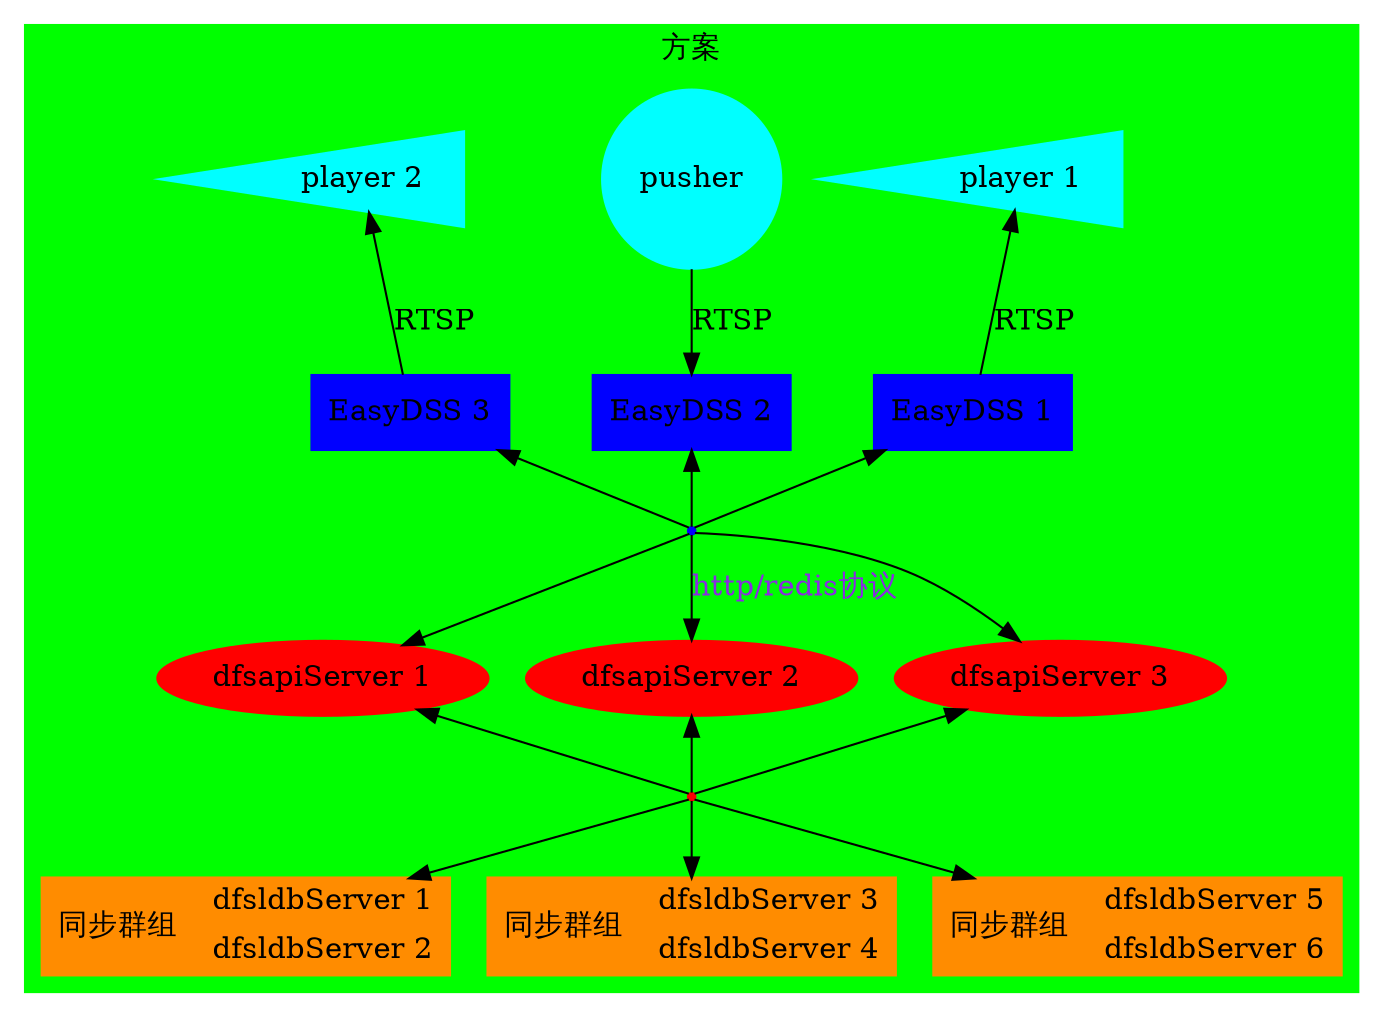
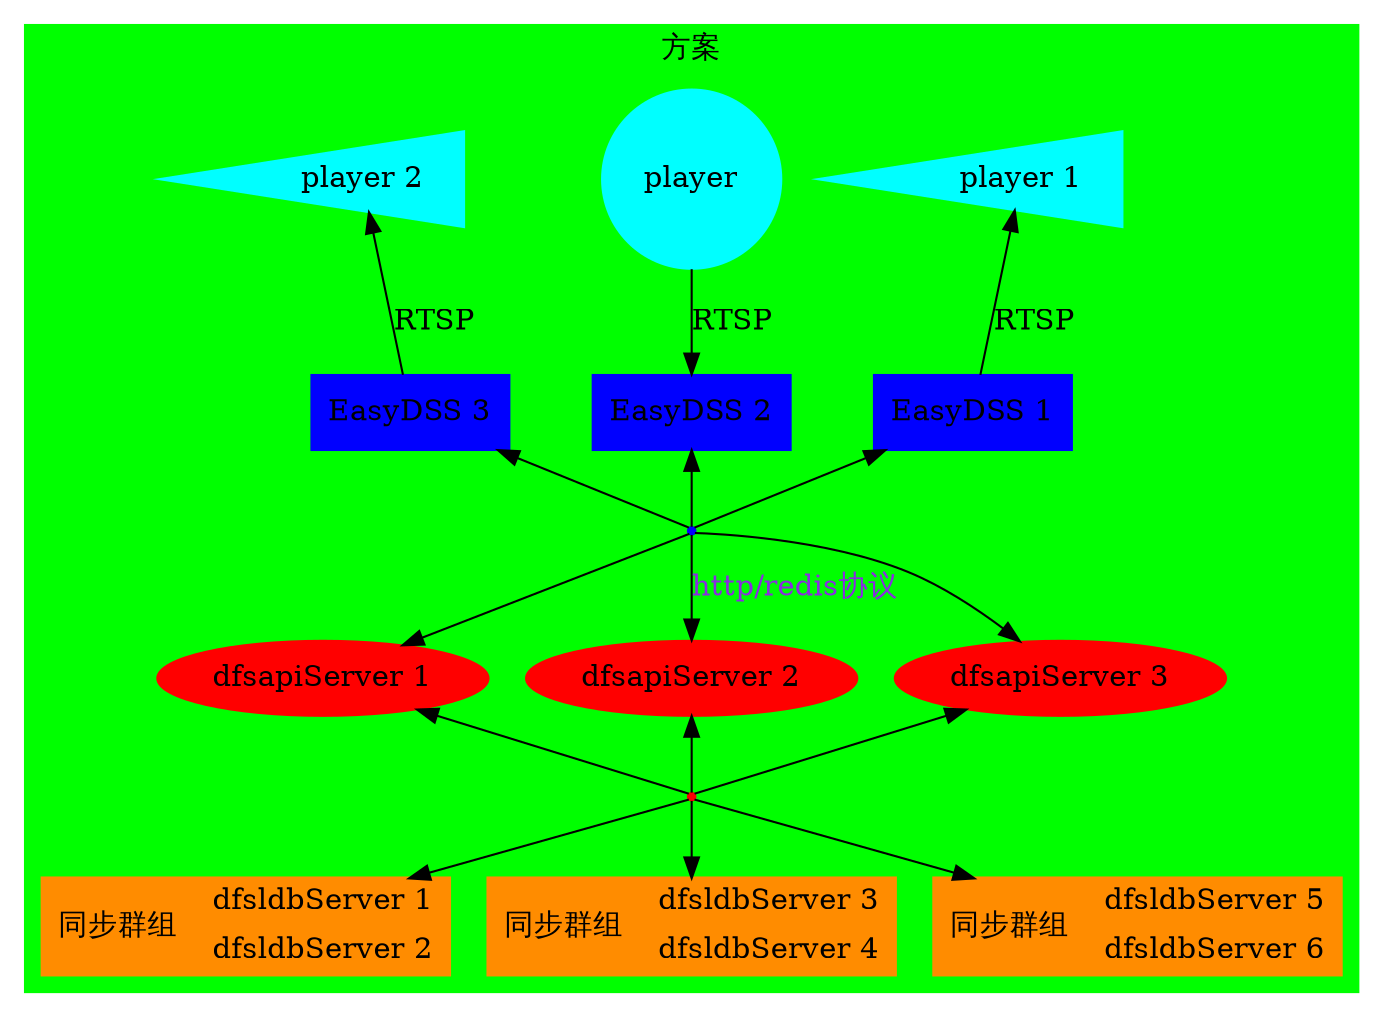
(692, 179) -> (692, 179)
